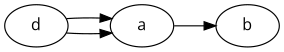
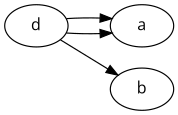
(189, 26) -> (84, 54)
